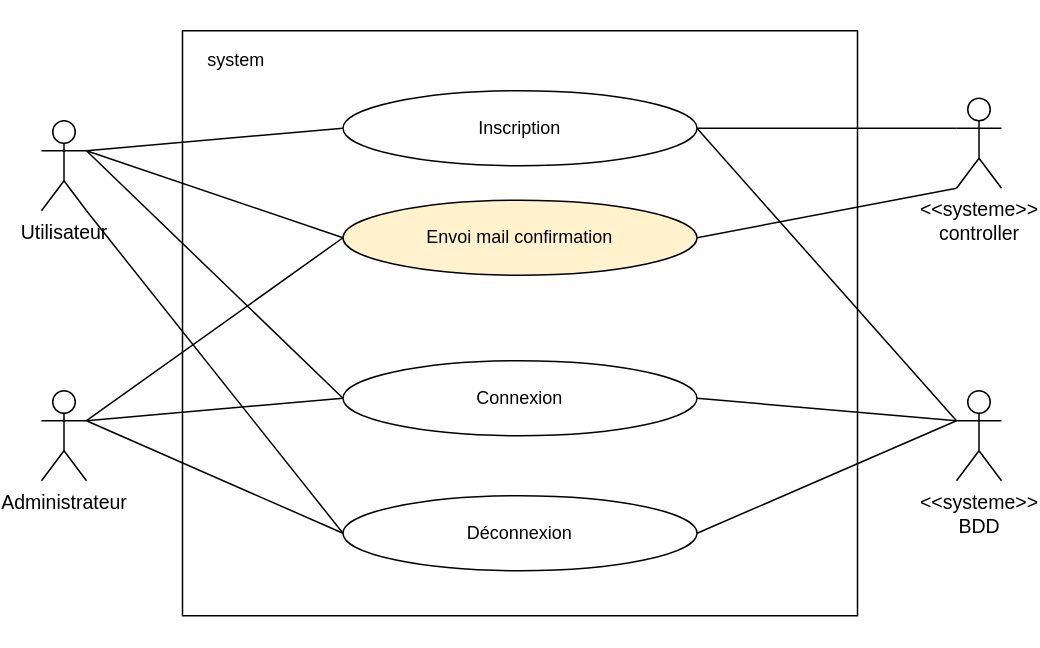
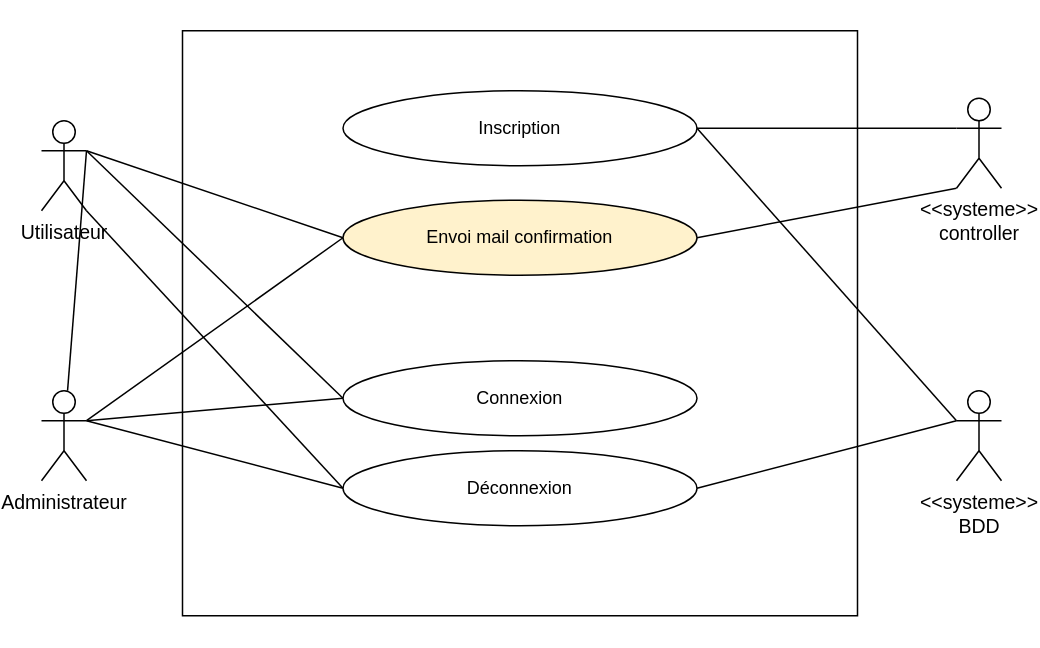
(236, 61) -> none
(217, 139) -> (75, 299)
(823, 409) -> none
(520, 533) -> (520, 488)
